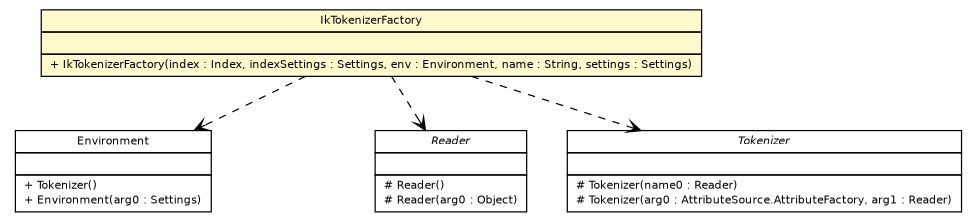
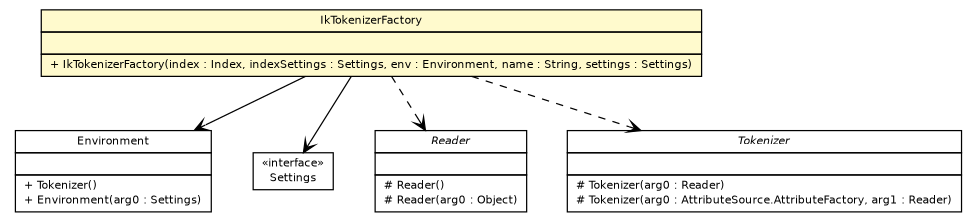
(256, 101) -> (256, 101)
none -> (293, 171)
(657, 185) -> (650, 185)
